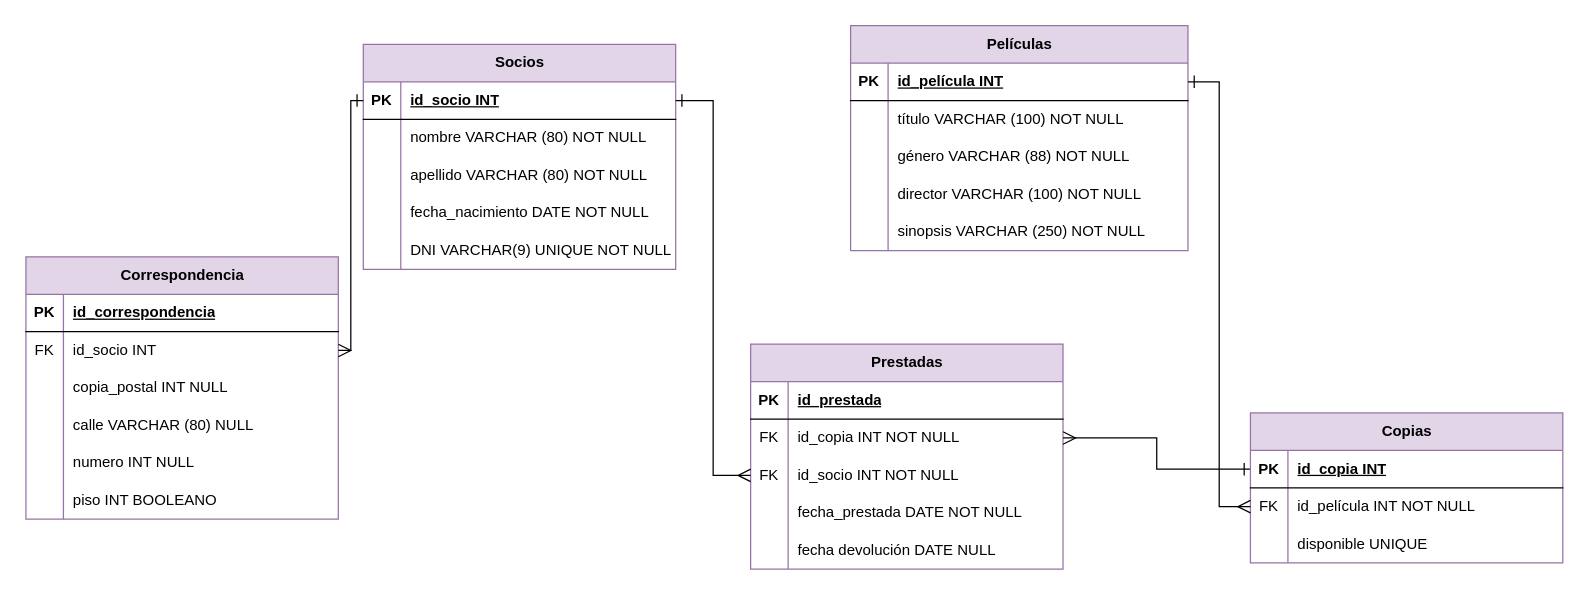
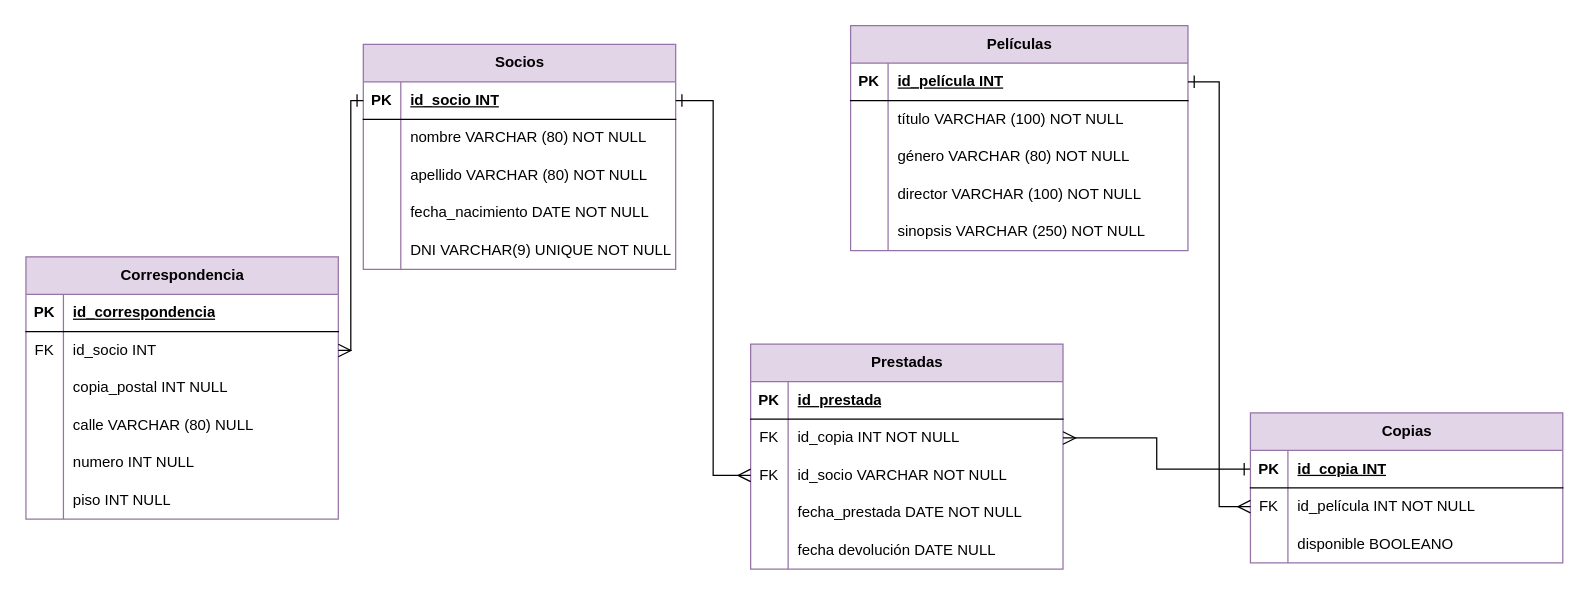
(1008, 157) -> (1008, 157)
(877, 476) -> (893, 476)
(139, 501) -> (122, 501)
(1362, 544) -> (1370, 544)
